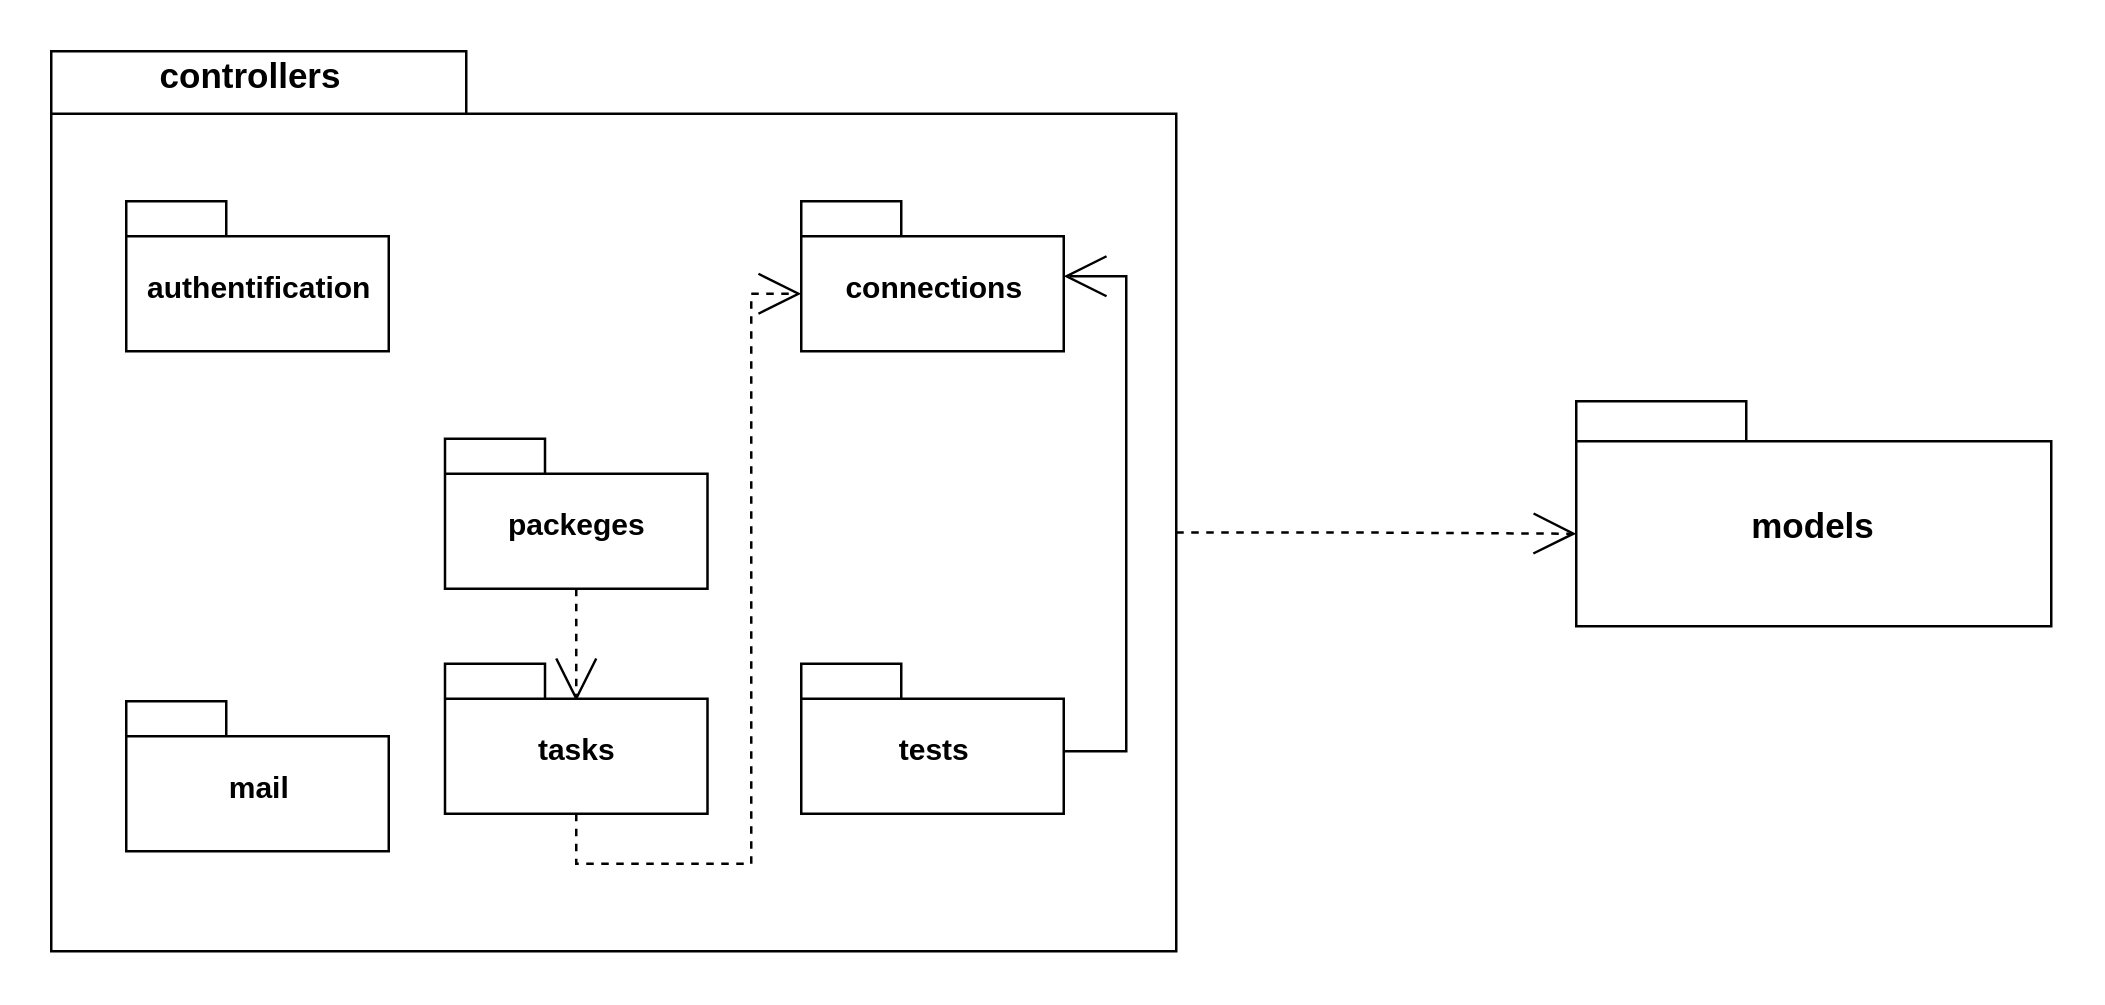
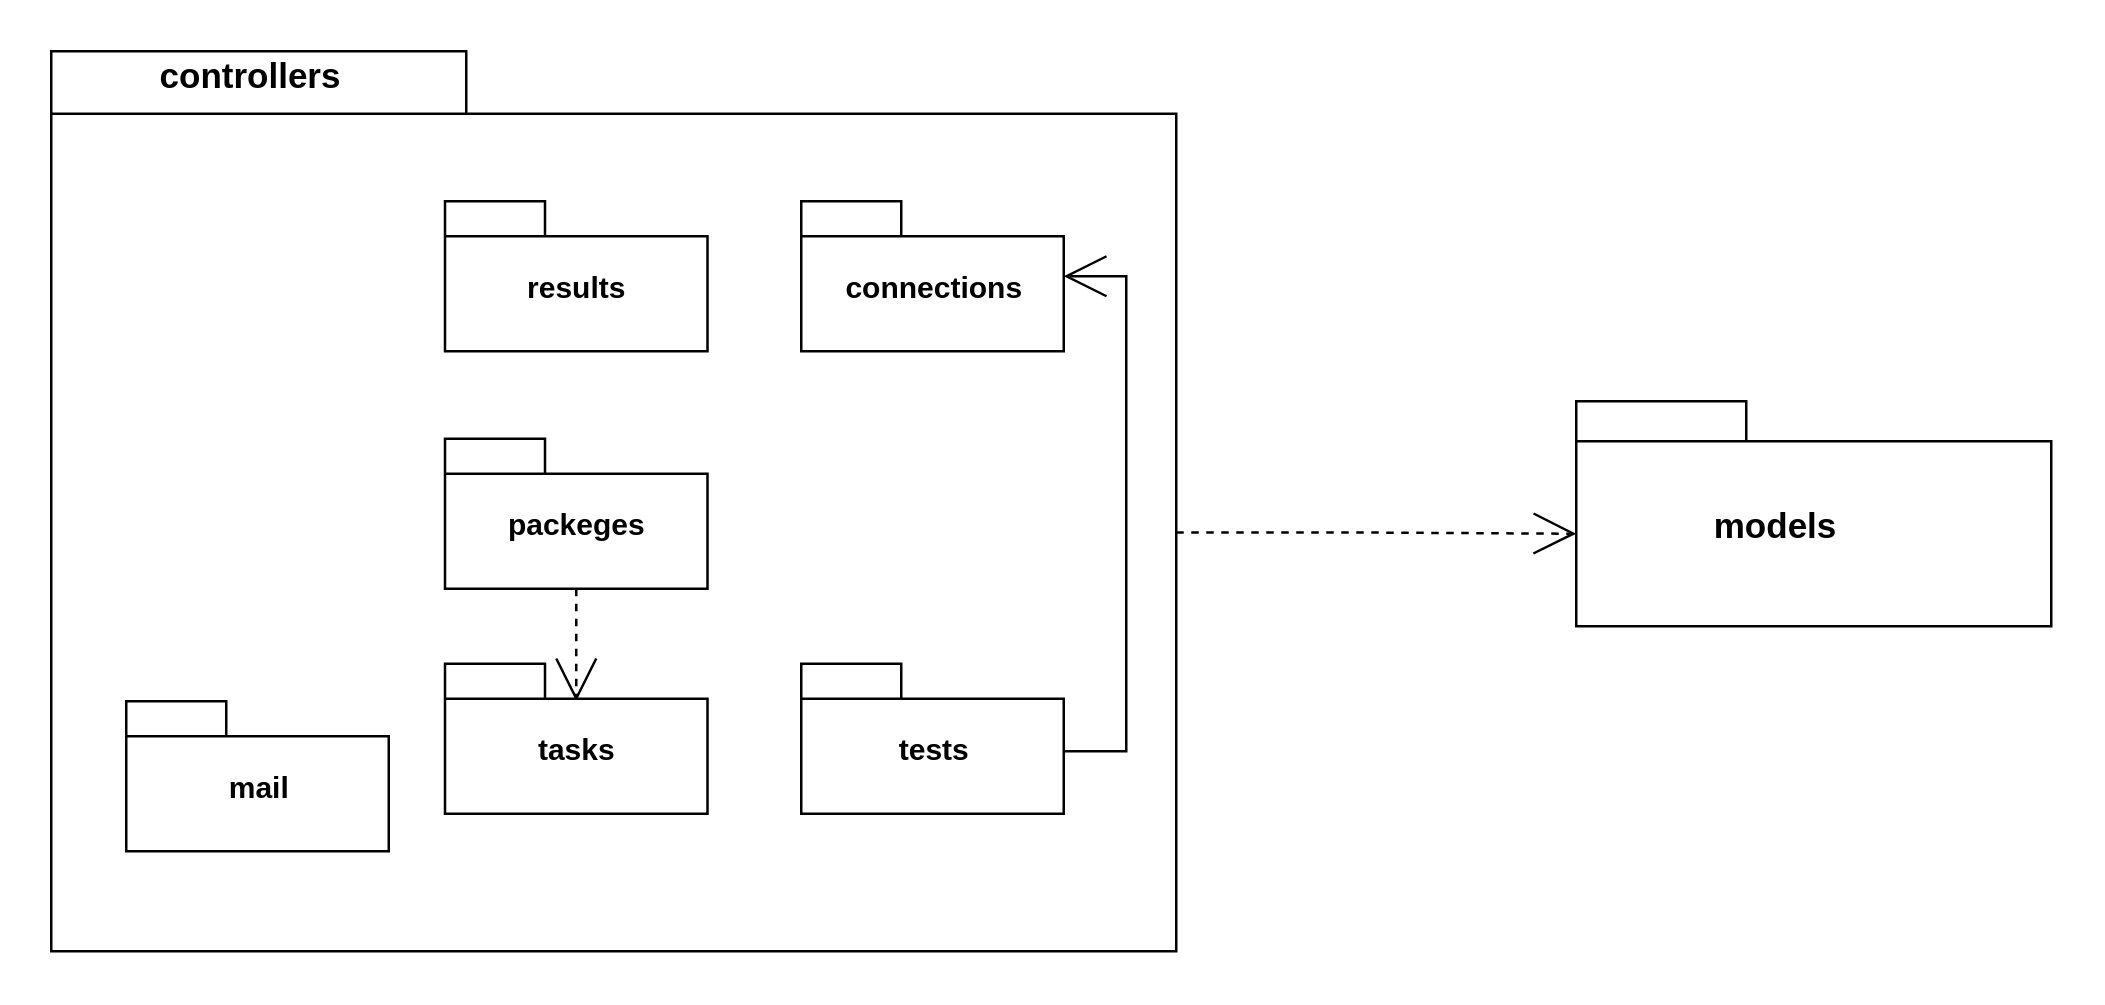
(258, 276) -> none
none -> (576, 276)
(1814, 526) -> (1776, 526)
(751, 670) -> none
